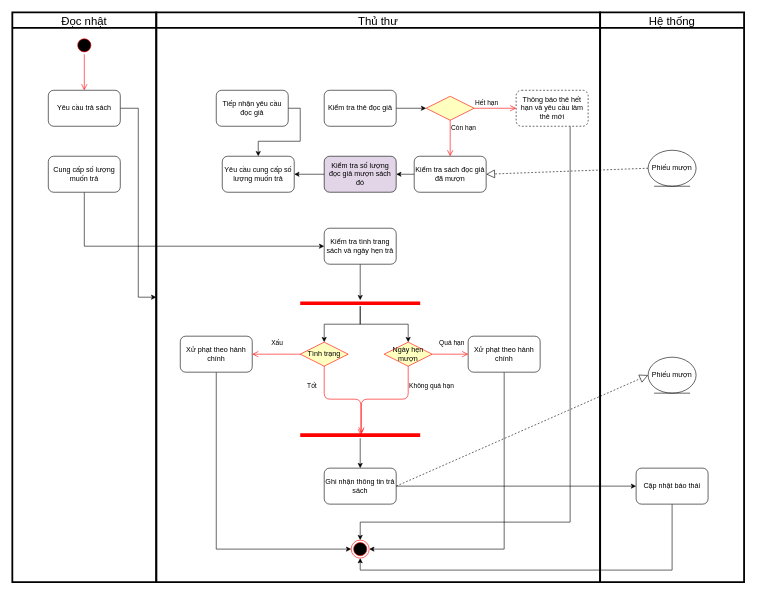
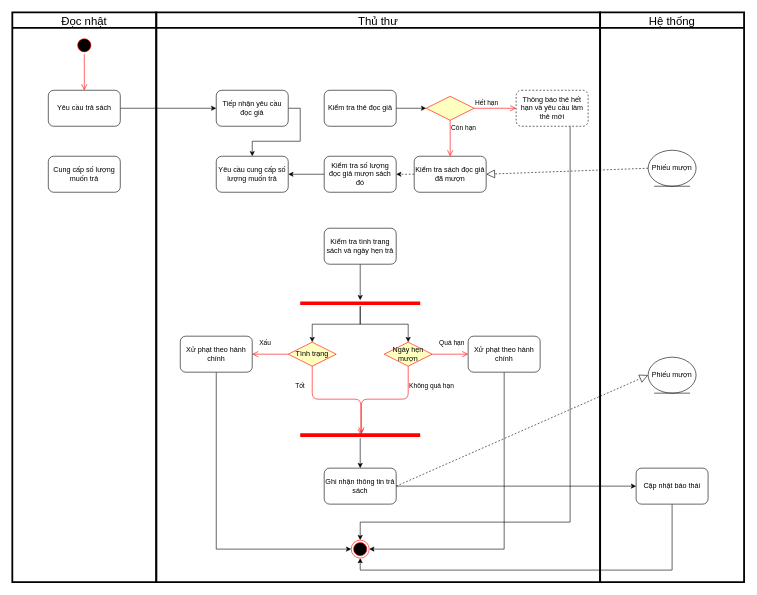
(258, 174) -> (252, 174)
(360, 174) -> (360, 174)
(407, 174) -> (407, 174)
(138, 244) -> (210, 108)
(84, 245) -> none
(324, 354) -> (312, 354)
